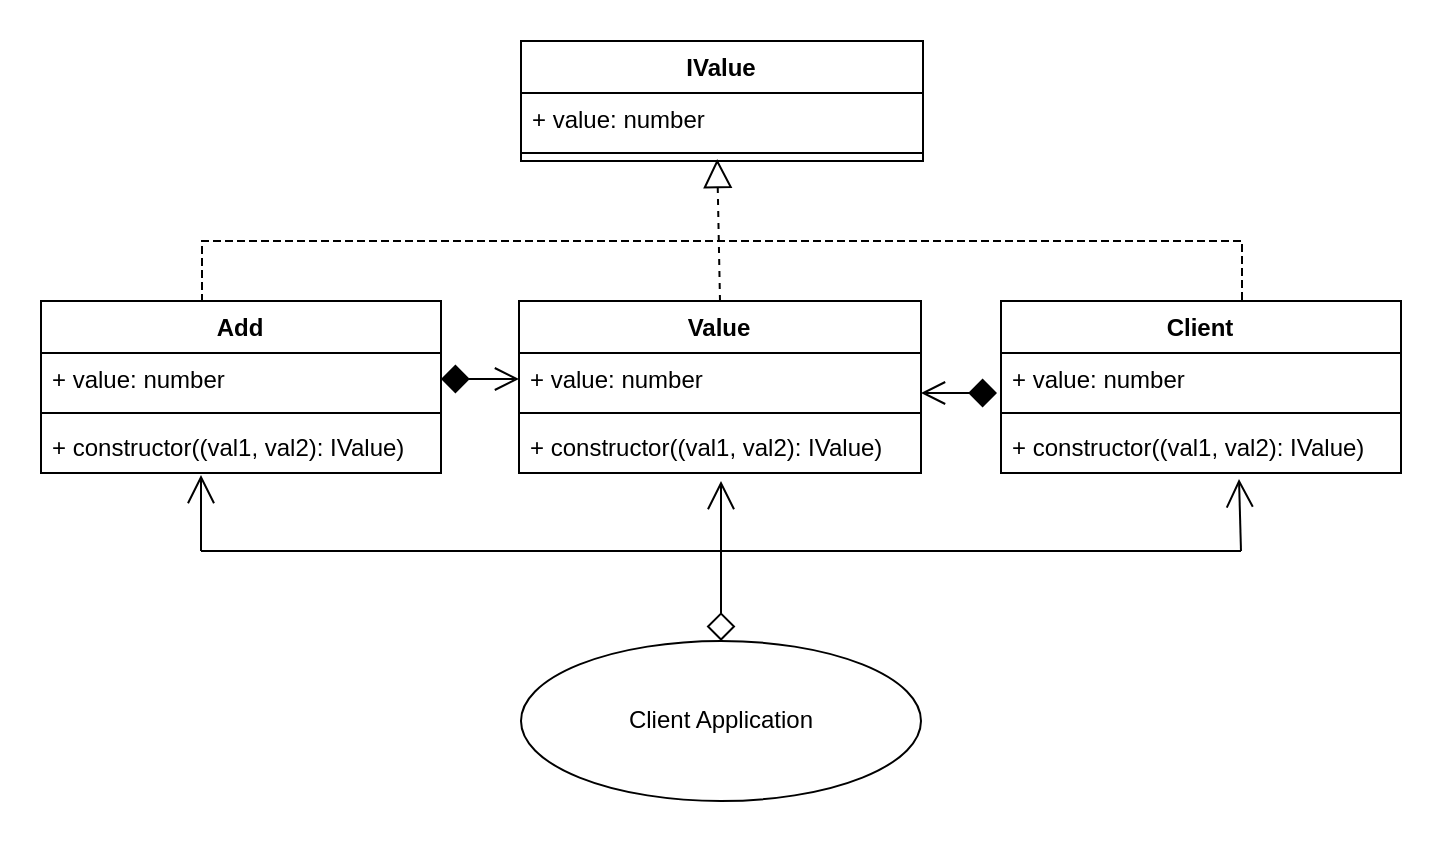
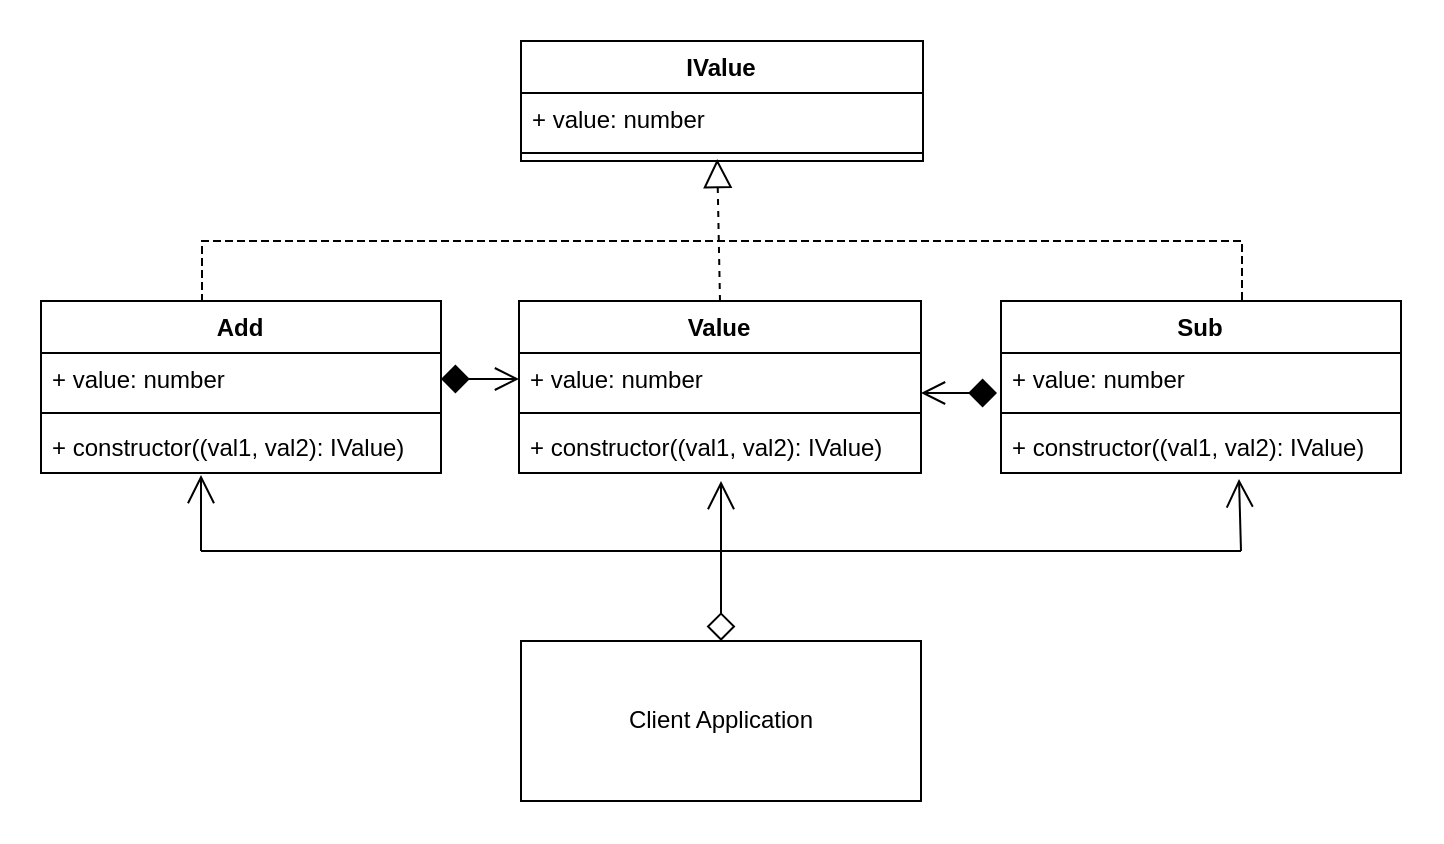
(1200, 328) -> (1200, 328)
(721, 721) -> (721, 721)
